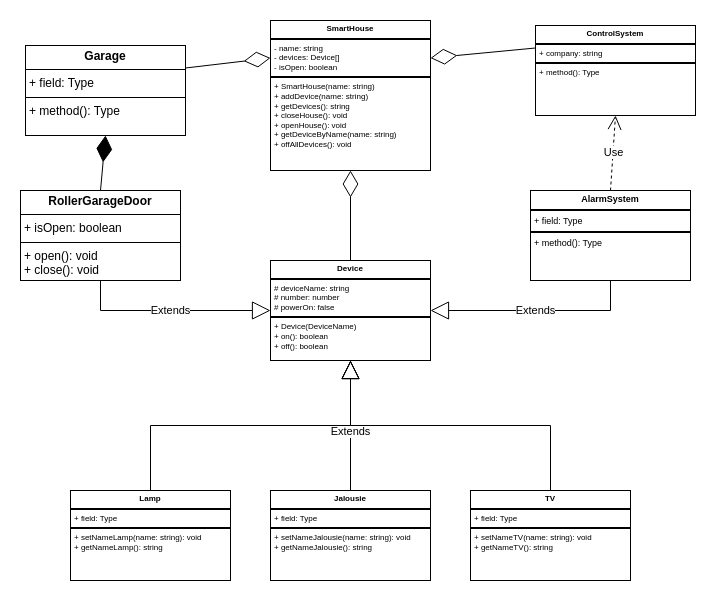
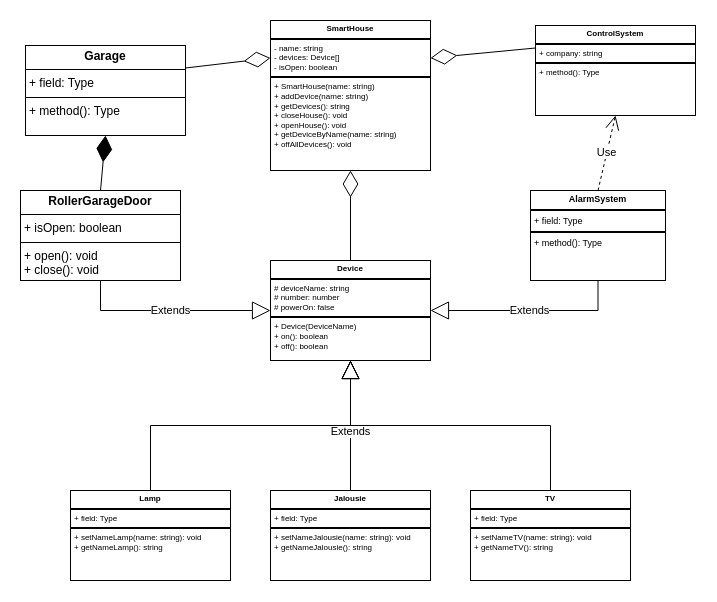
(611, 236) -> (598, 236)
